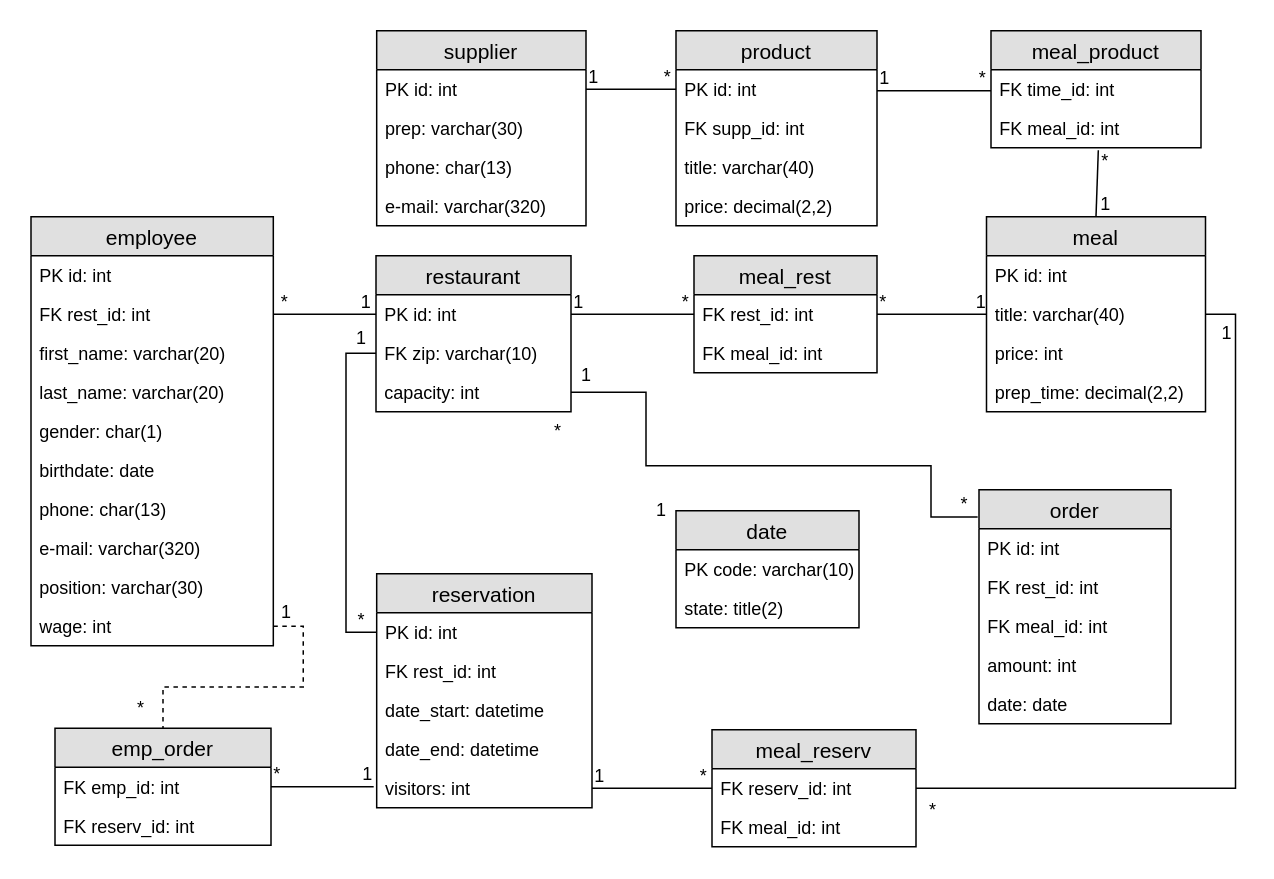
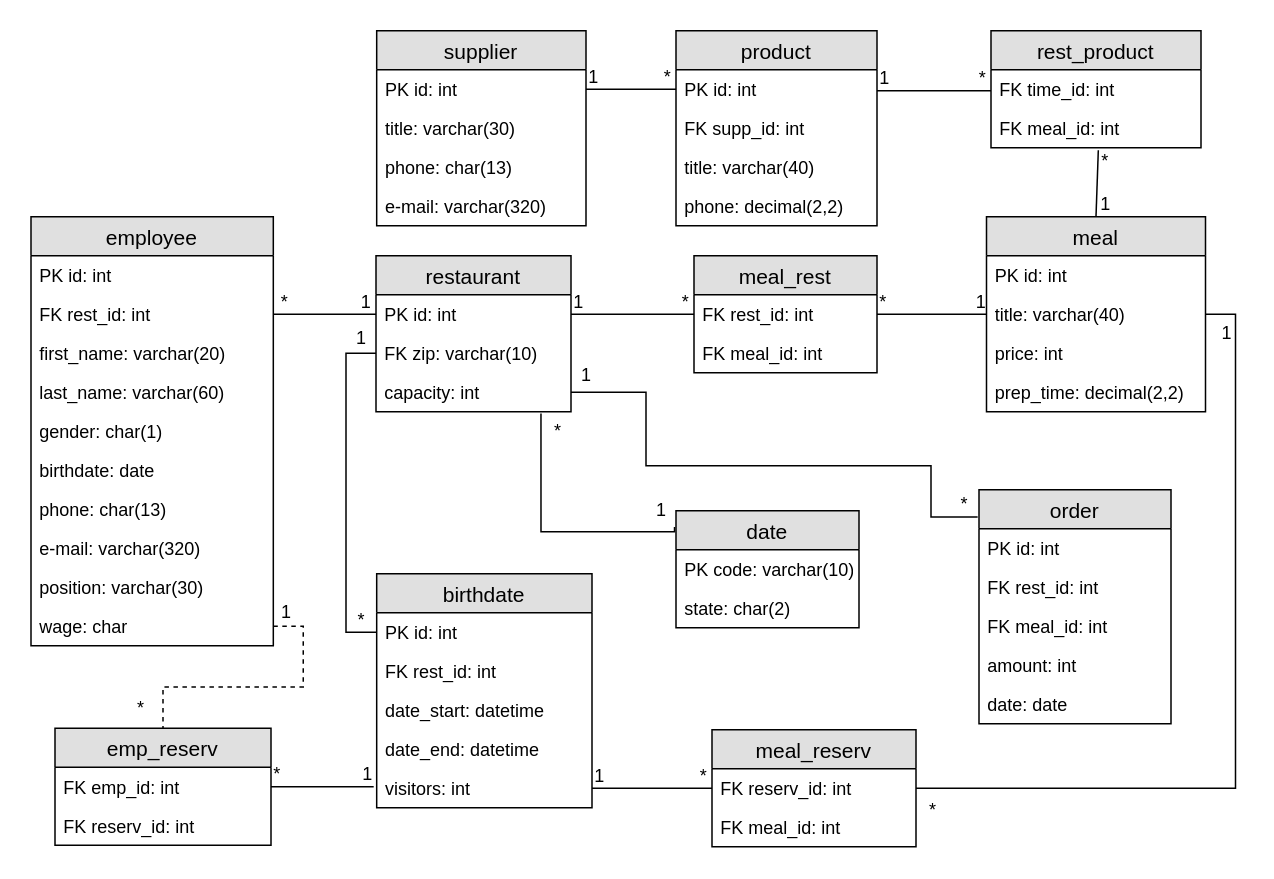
(1095, 52) -> (1095, 52)
(466, 129) -> (466, 129)
(766, 207) -> (768, 207)
(143, 393) -> (143, 393)
none -> (550, 532)
(483, 595) -> (483, 595)
(750, 609) -> (750, 609)
(77, 627) -> (85, 627)
(162, 749) -> (162, 749)
